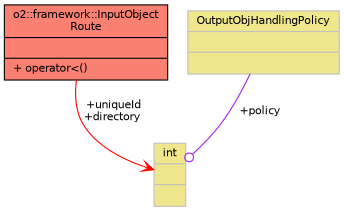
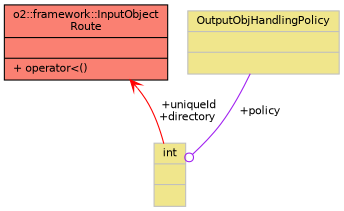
(92, 136) -> (154, 114)
